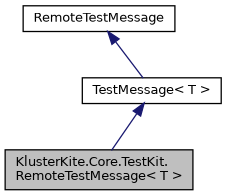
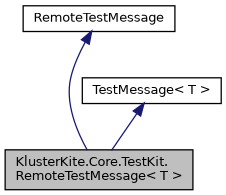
(129, 60) -> (69, 96)
